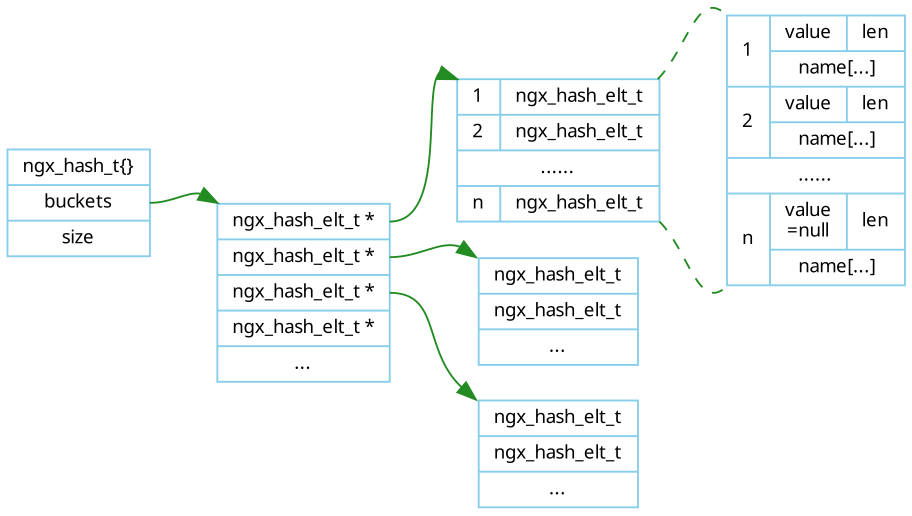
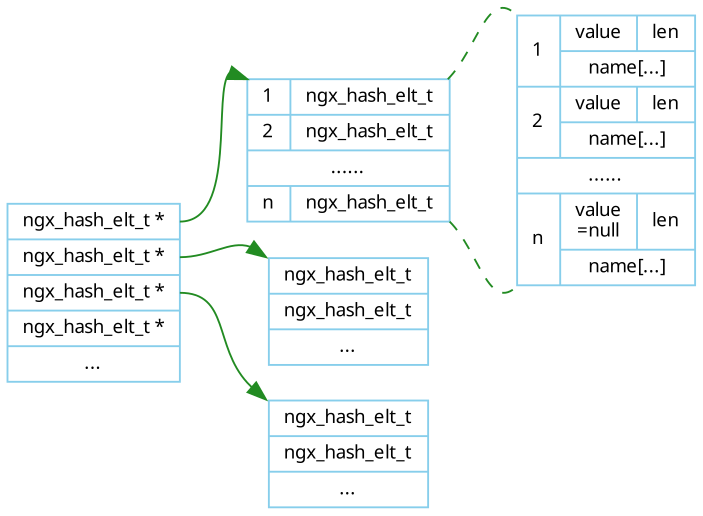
(79, 203) -> none
